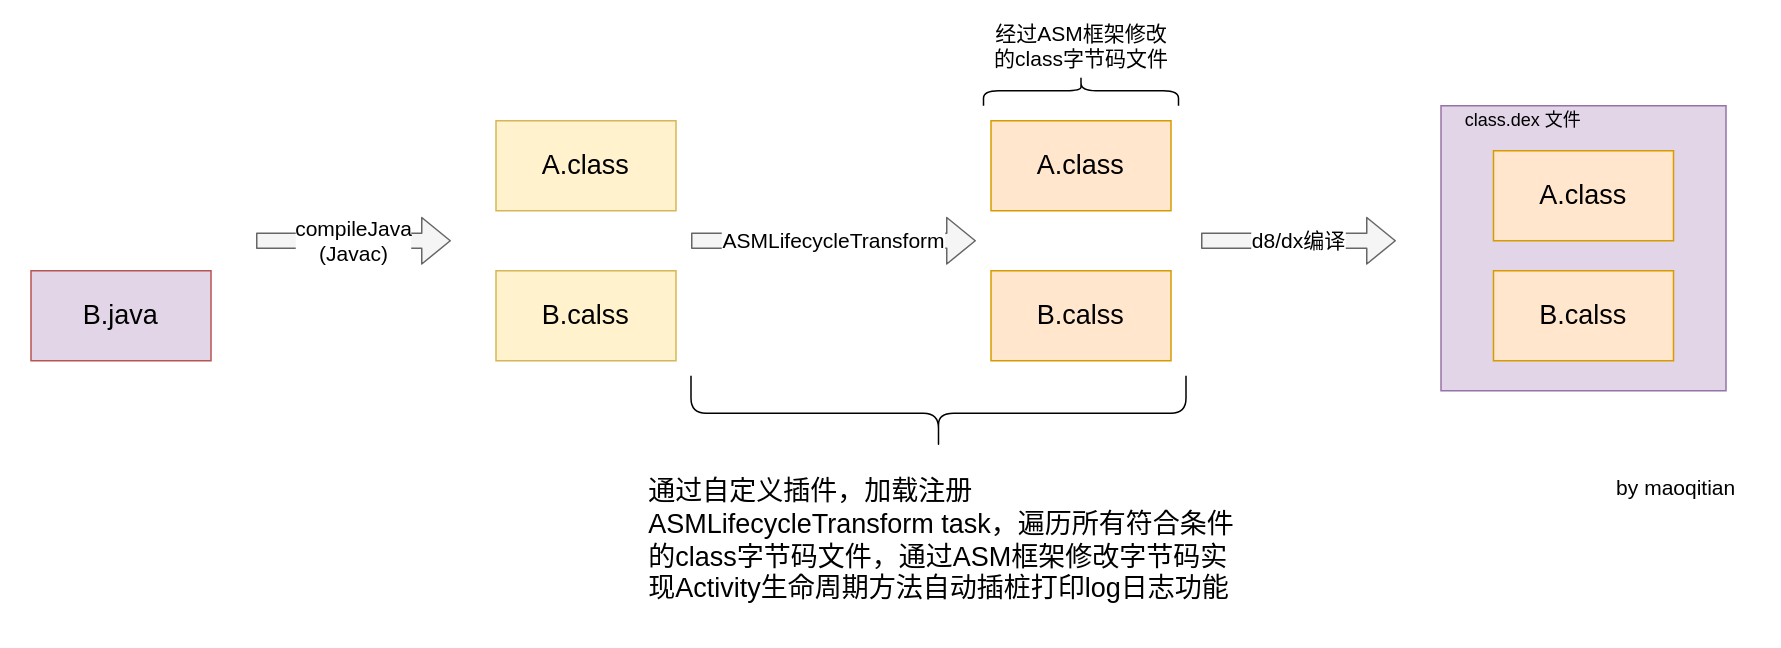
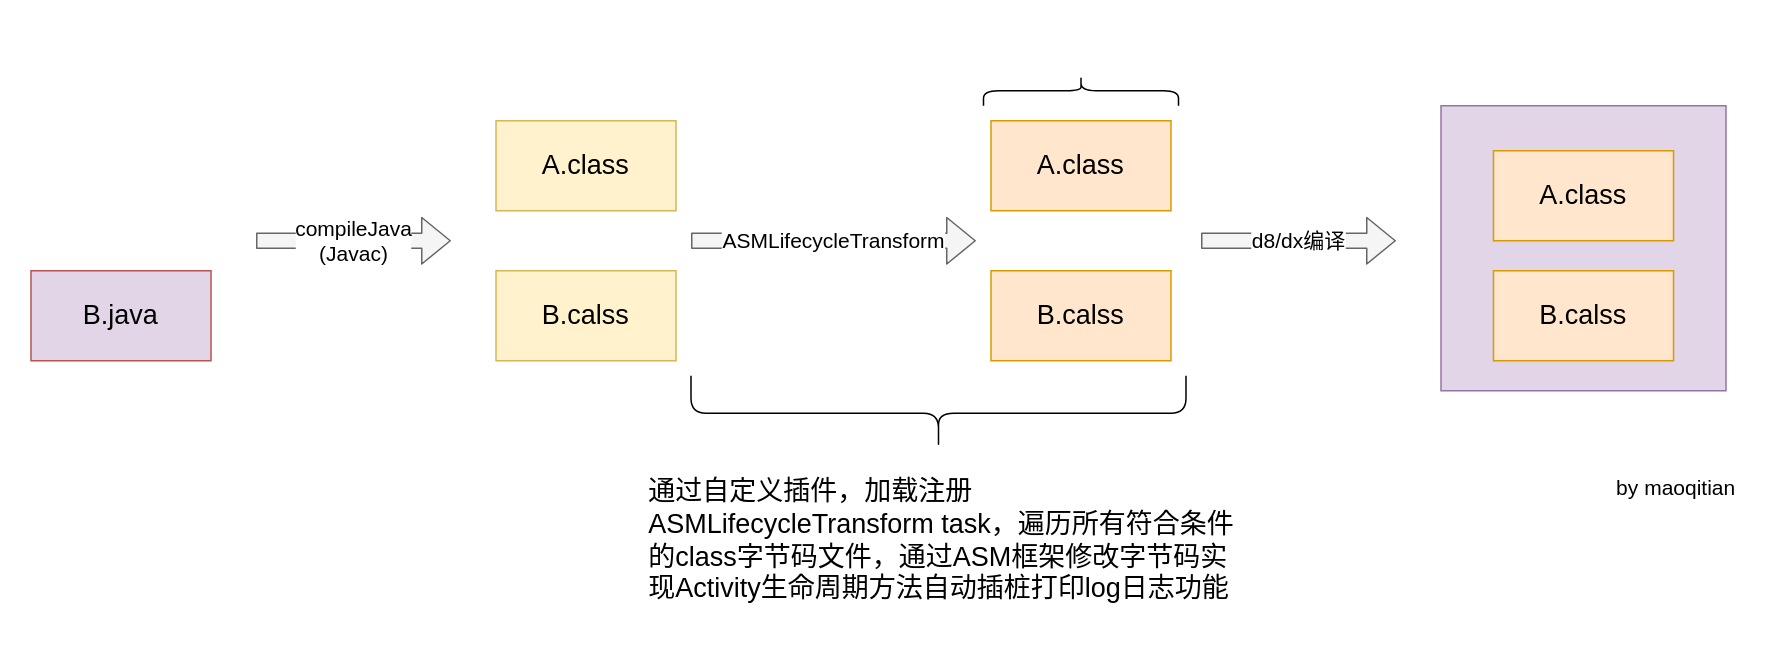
(1081, 46) -> none
(1523, 121) -> none
